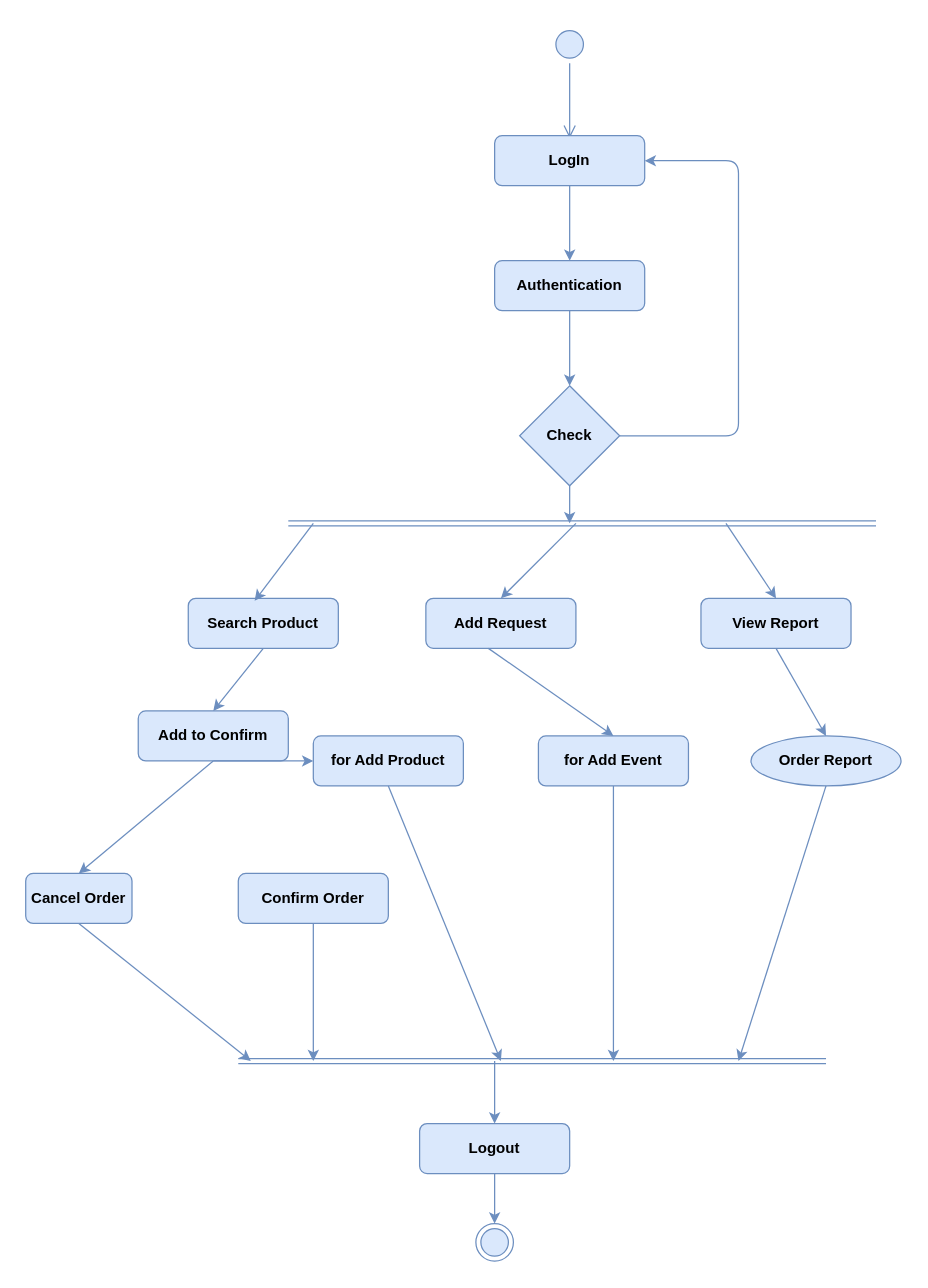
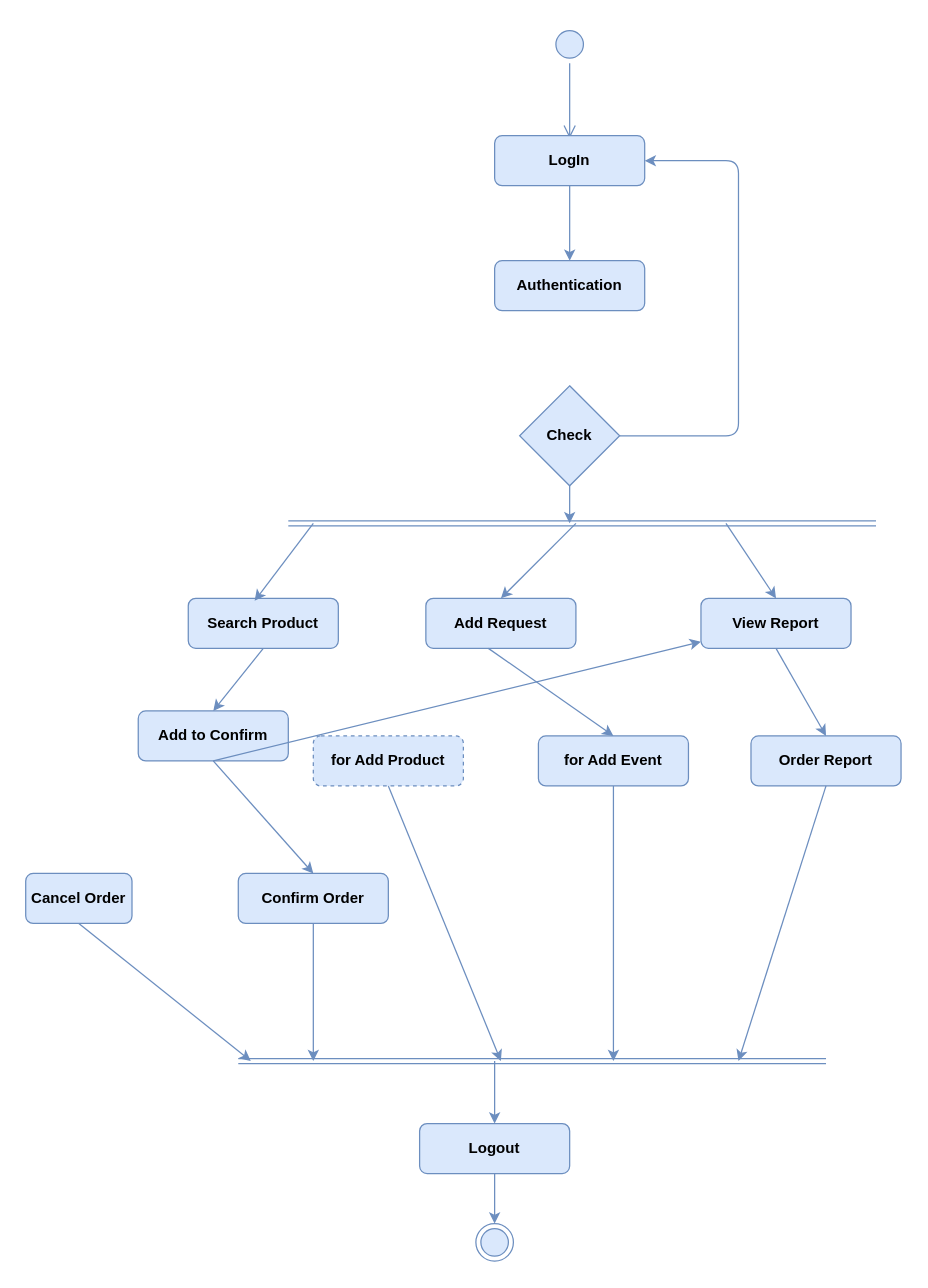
(569, 344) -> none
(294, 761) -> (261, 815)
(388, 761) -> (388, 761)
(826, 761) -> (826, 761)
(149, 815) -> (457, 701)
